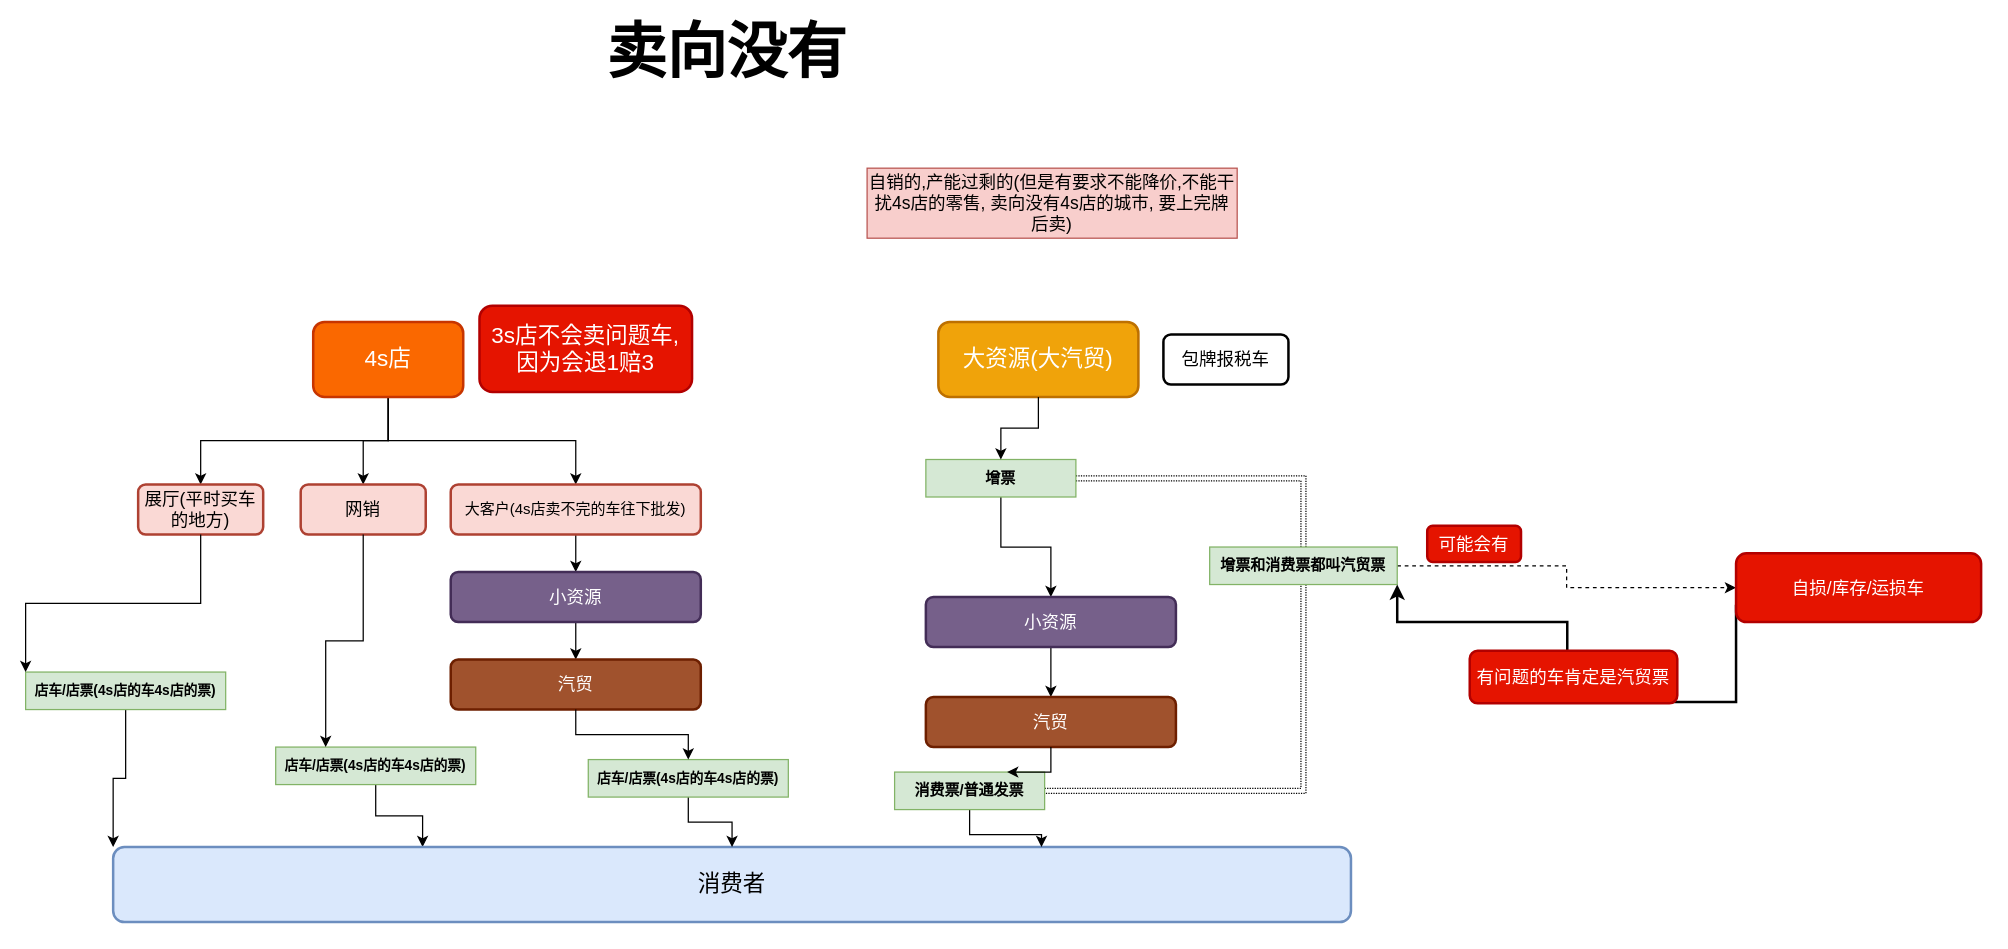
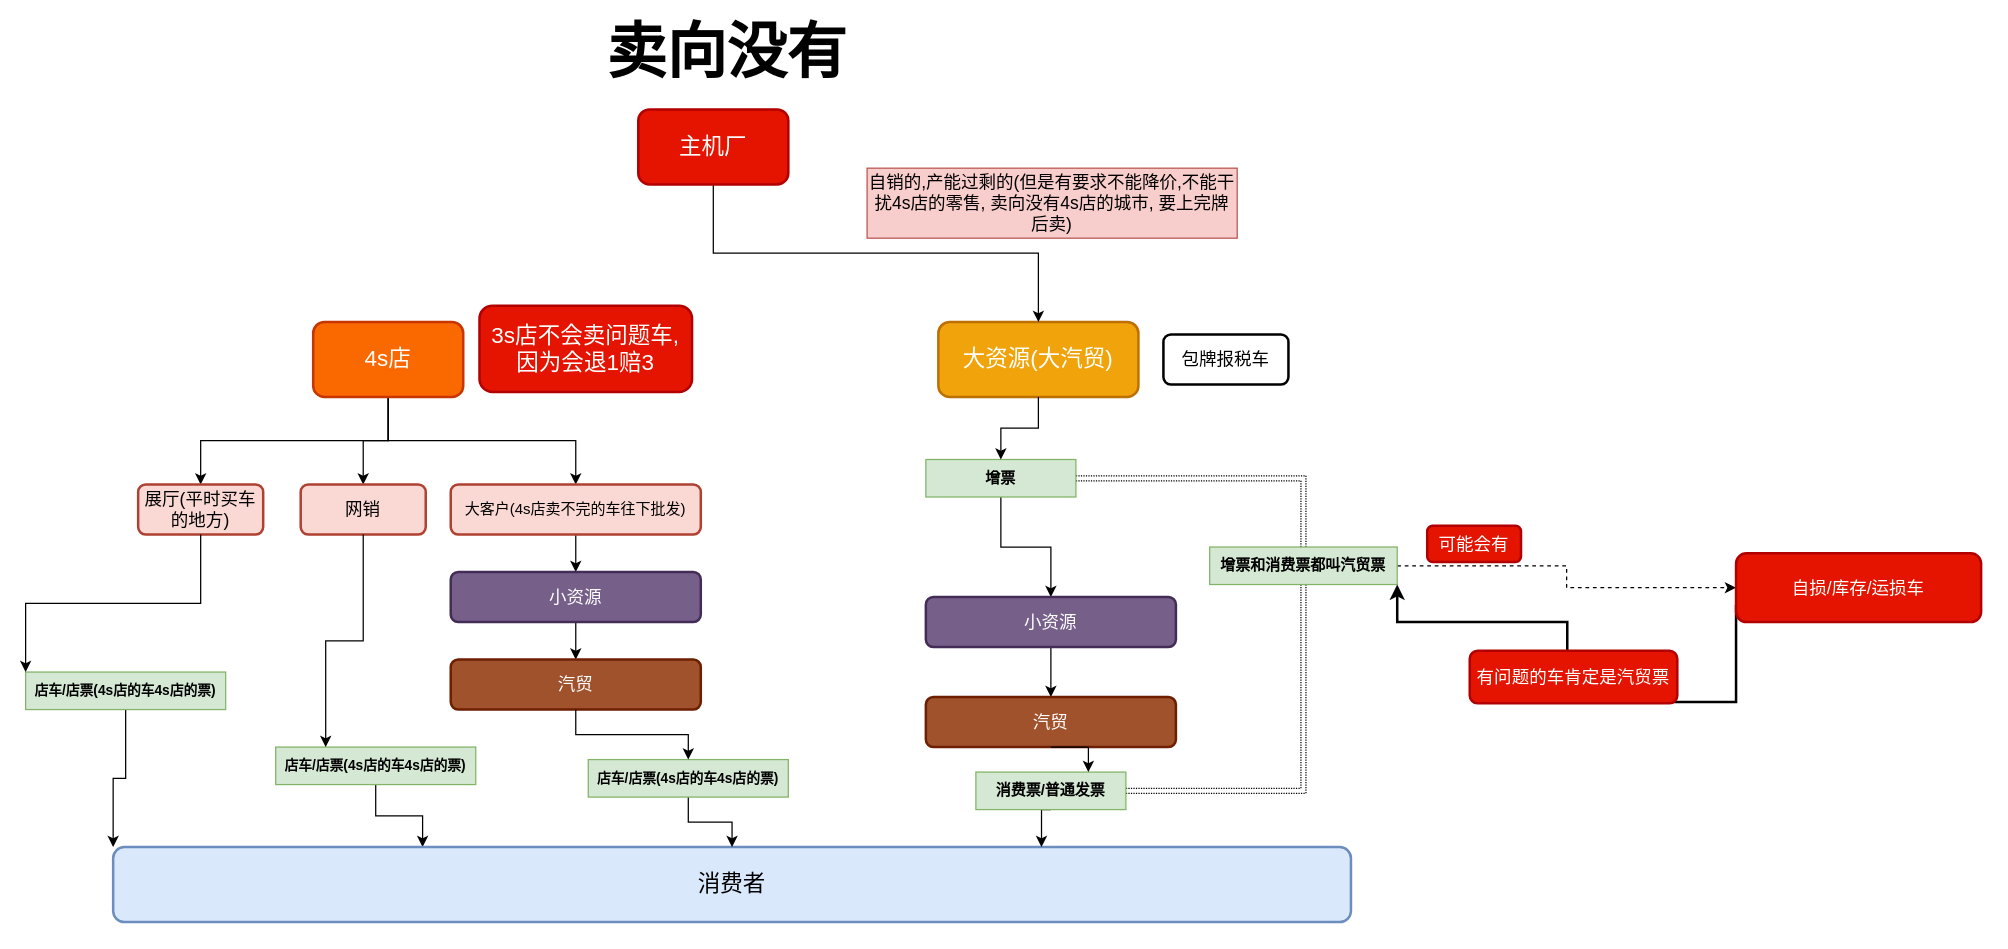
none -> (713, 147)
none -> (871, 253)
(969, 791) -> (1051, 791)
